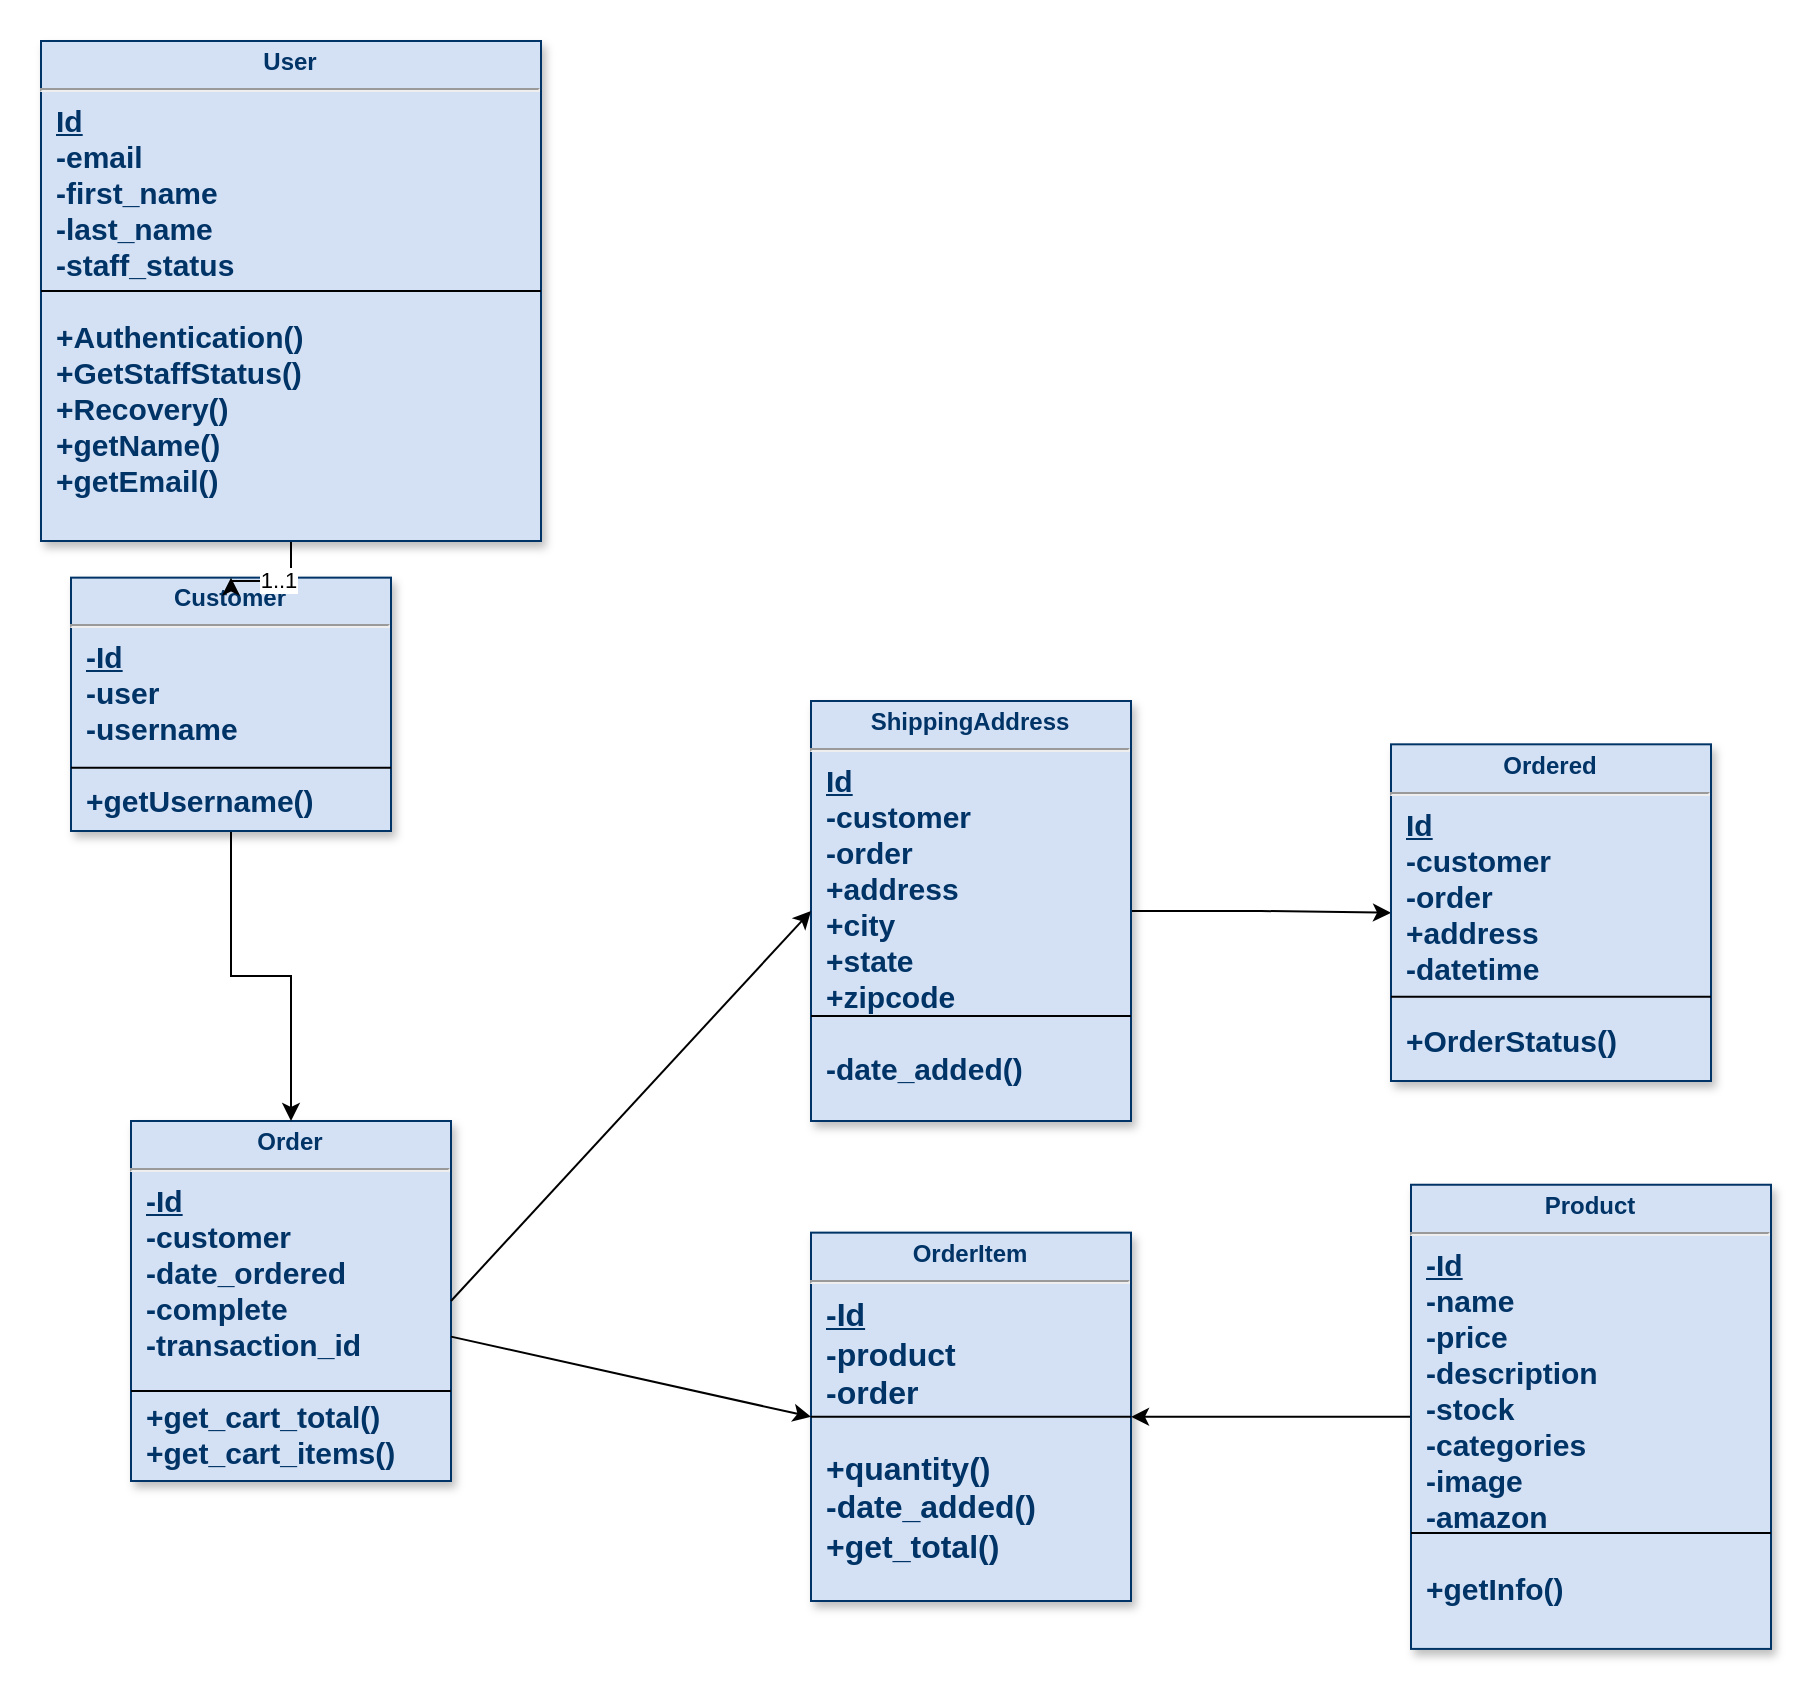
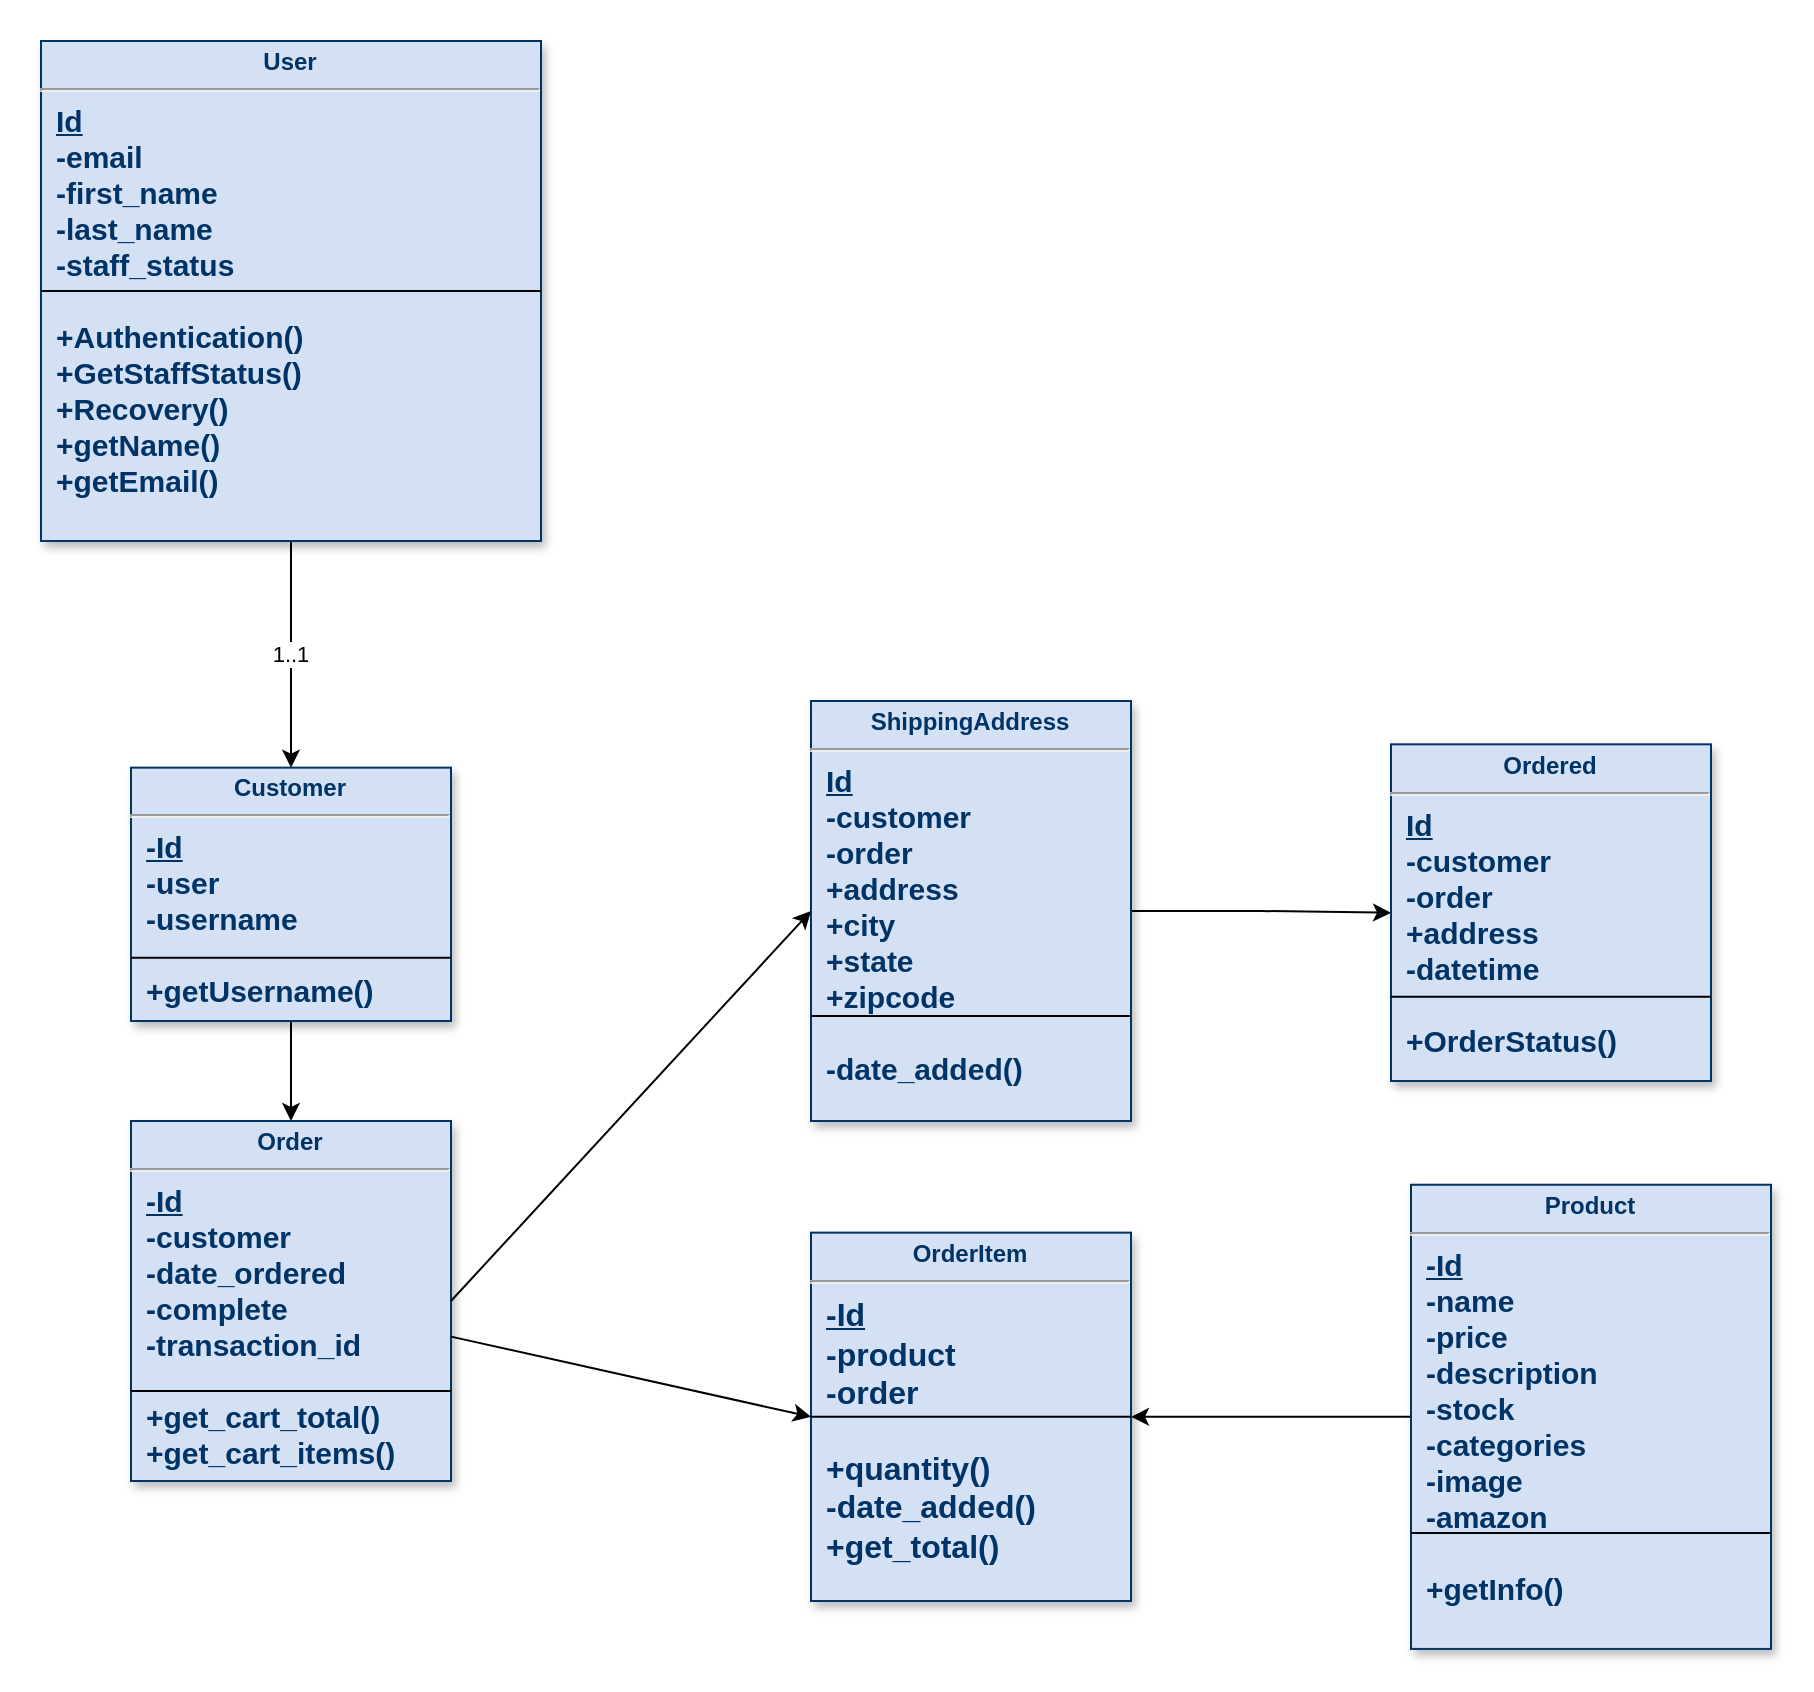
(231, 704) -> (291, 894)
